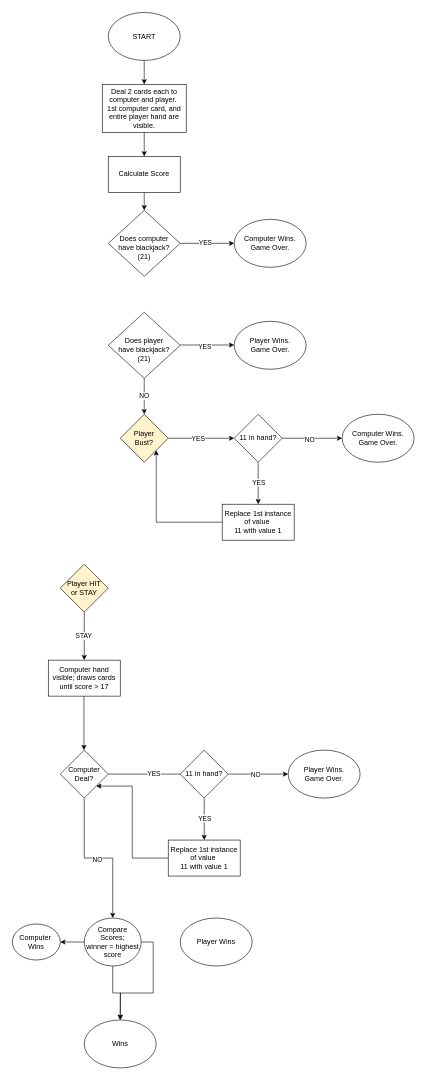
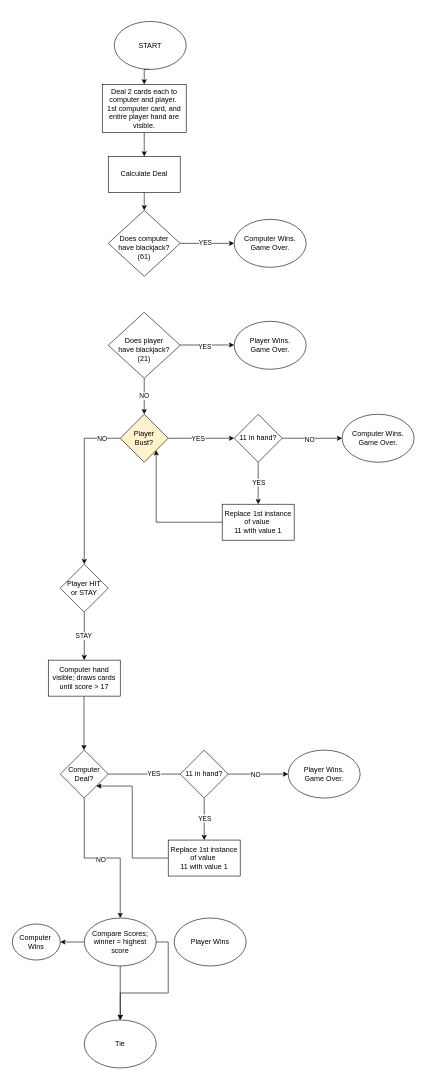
(144, 36) -> (150, 45)
(144, 174) -> (144, 174)
(144, 243) -> (144, 243)
none -> (102, 438)
(84, 588) -> (84, 588)
(113, 942) -> (120, 942)
(216, 942) -> (210, 942)
(120, 1044) -> (120, 1044)
